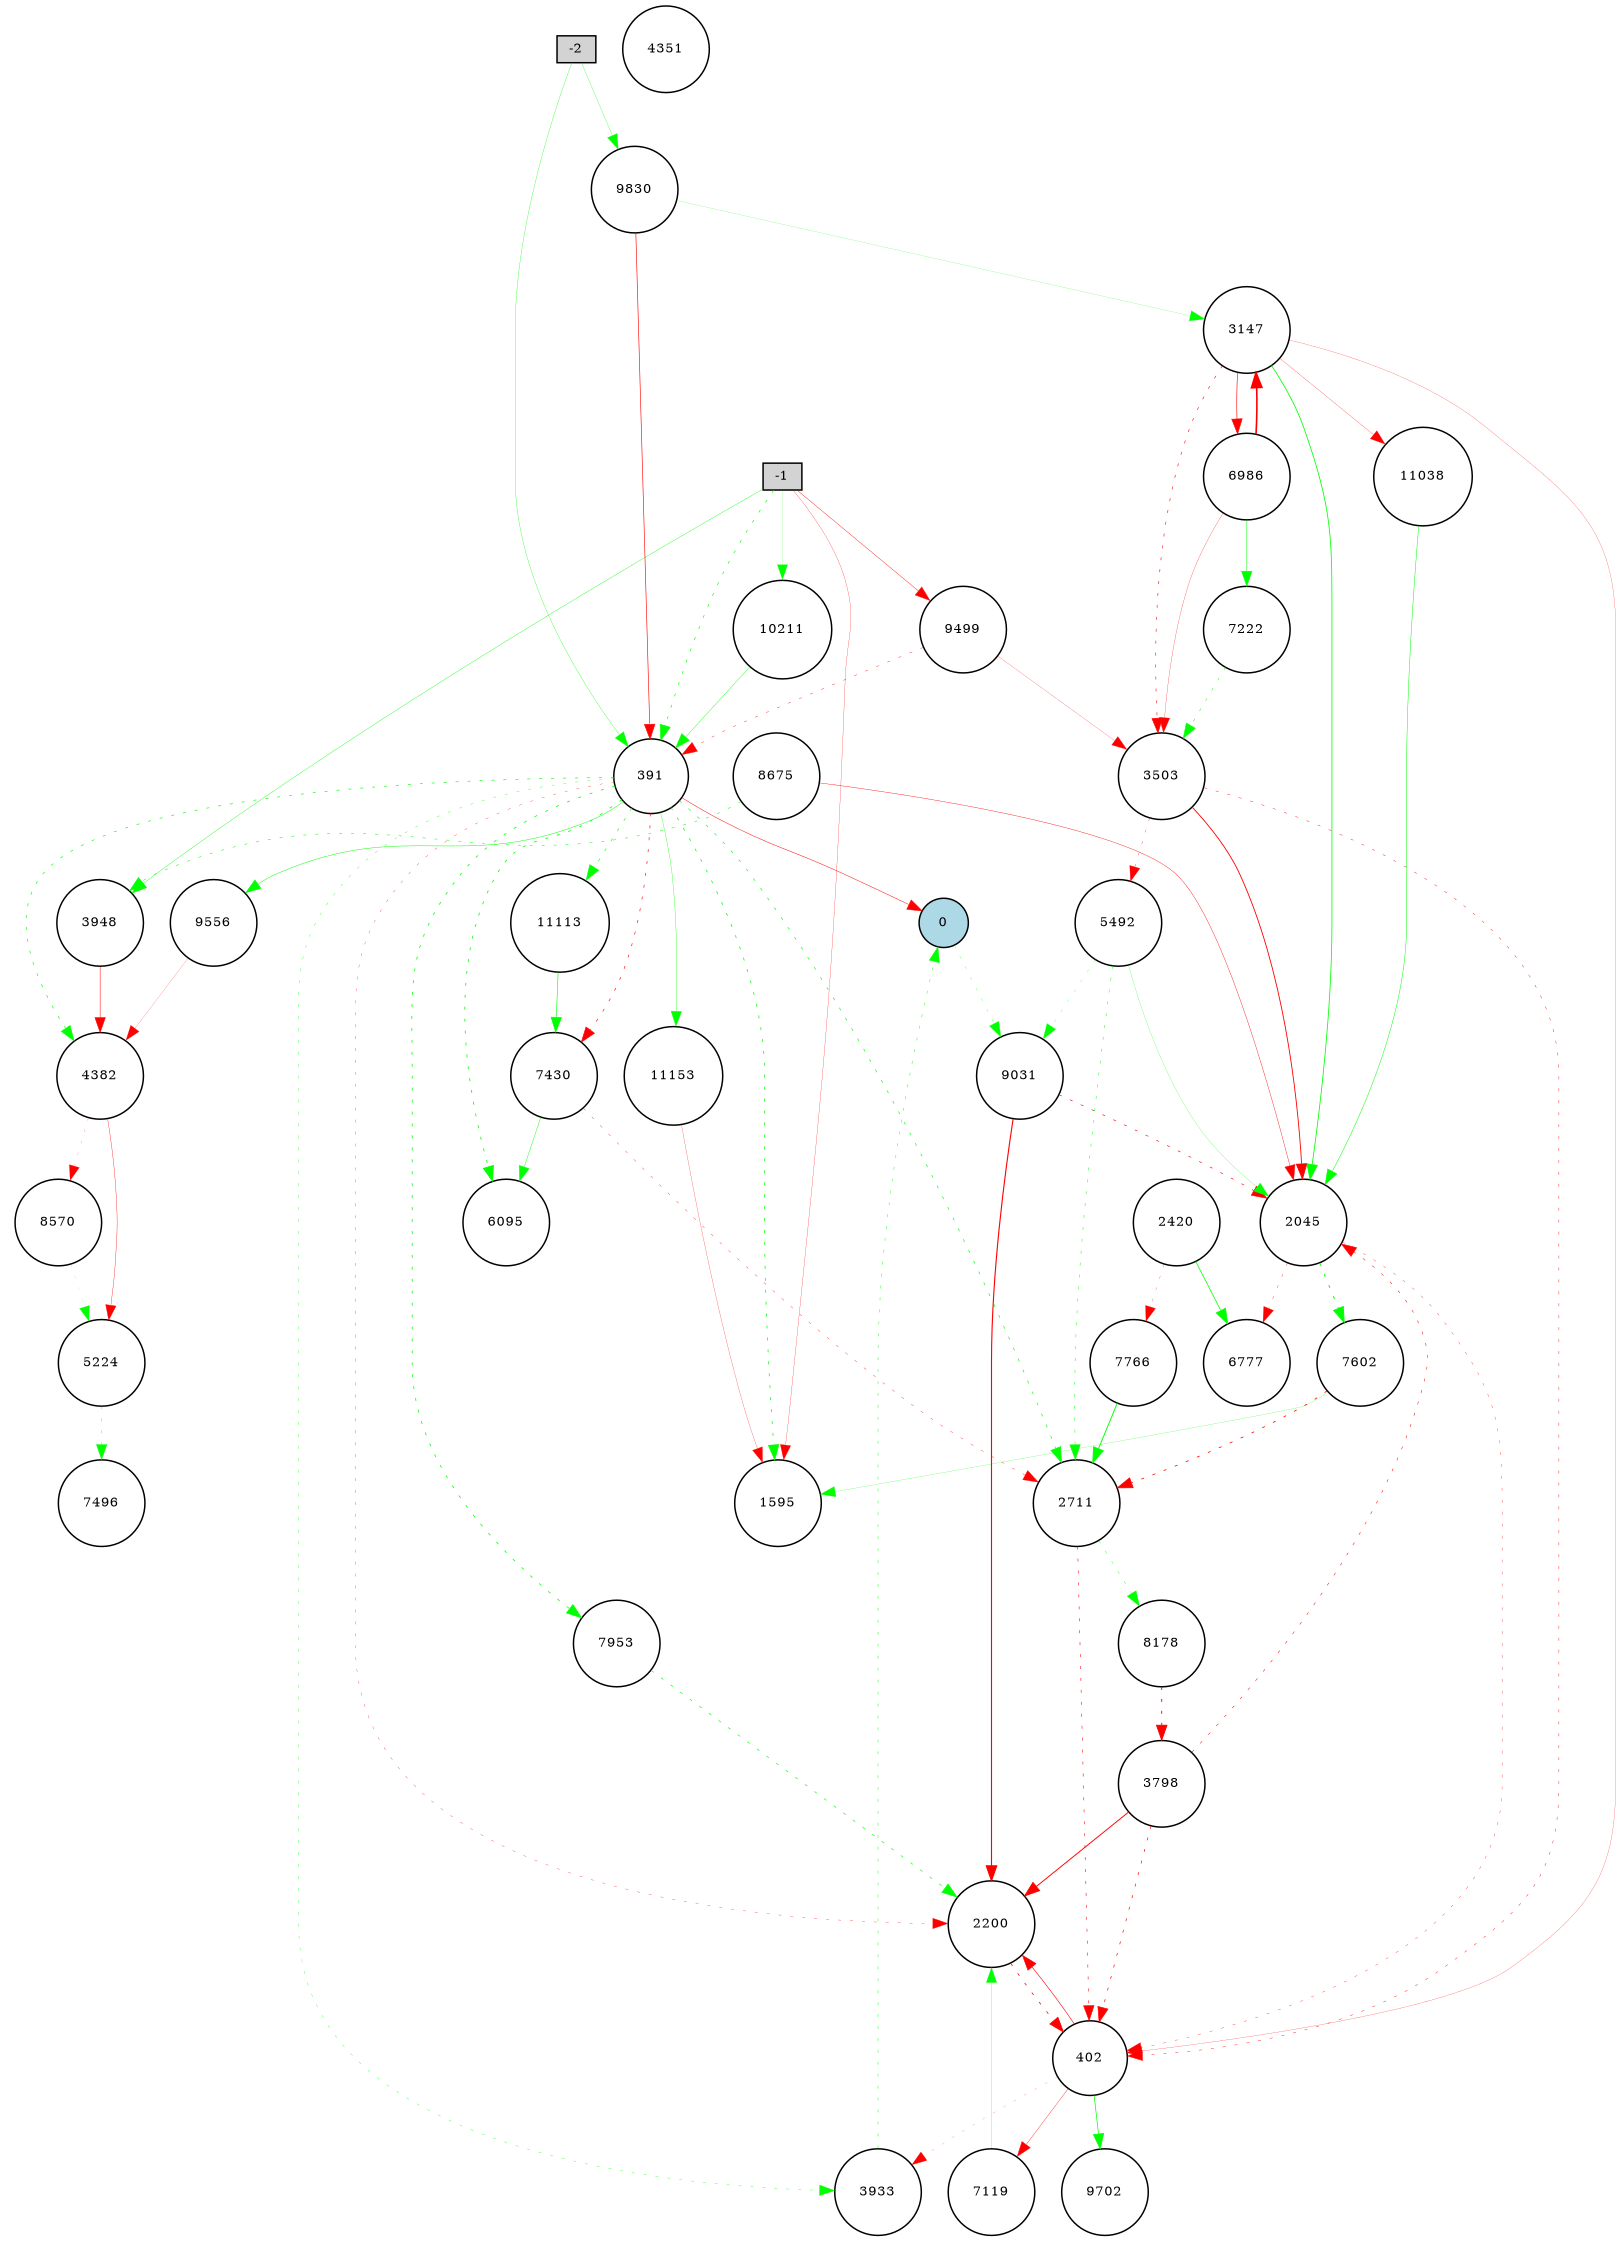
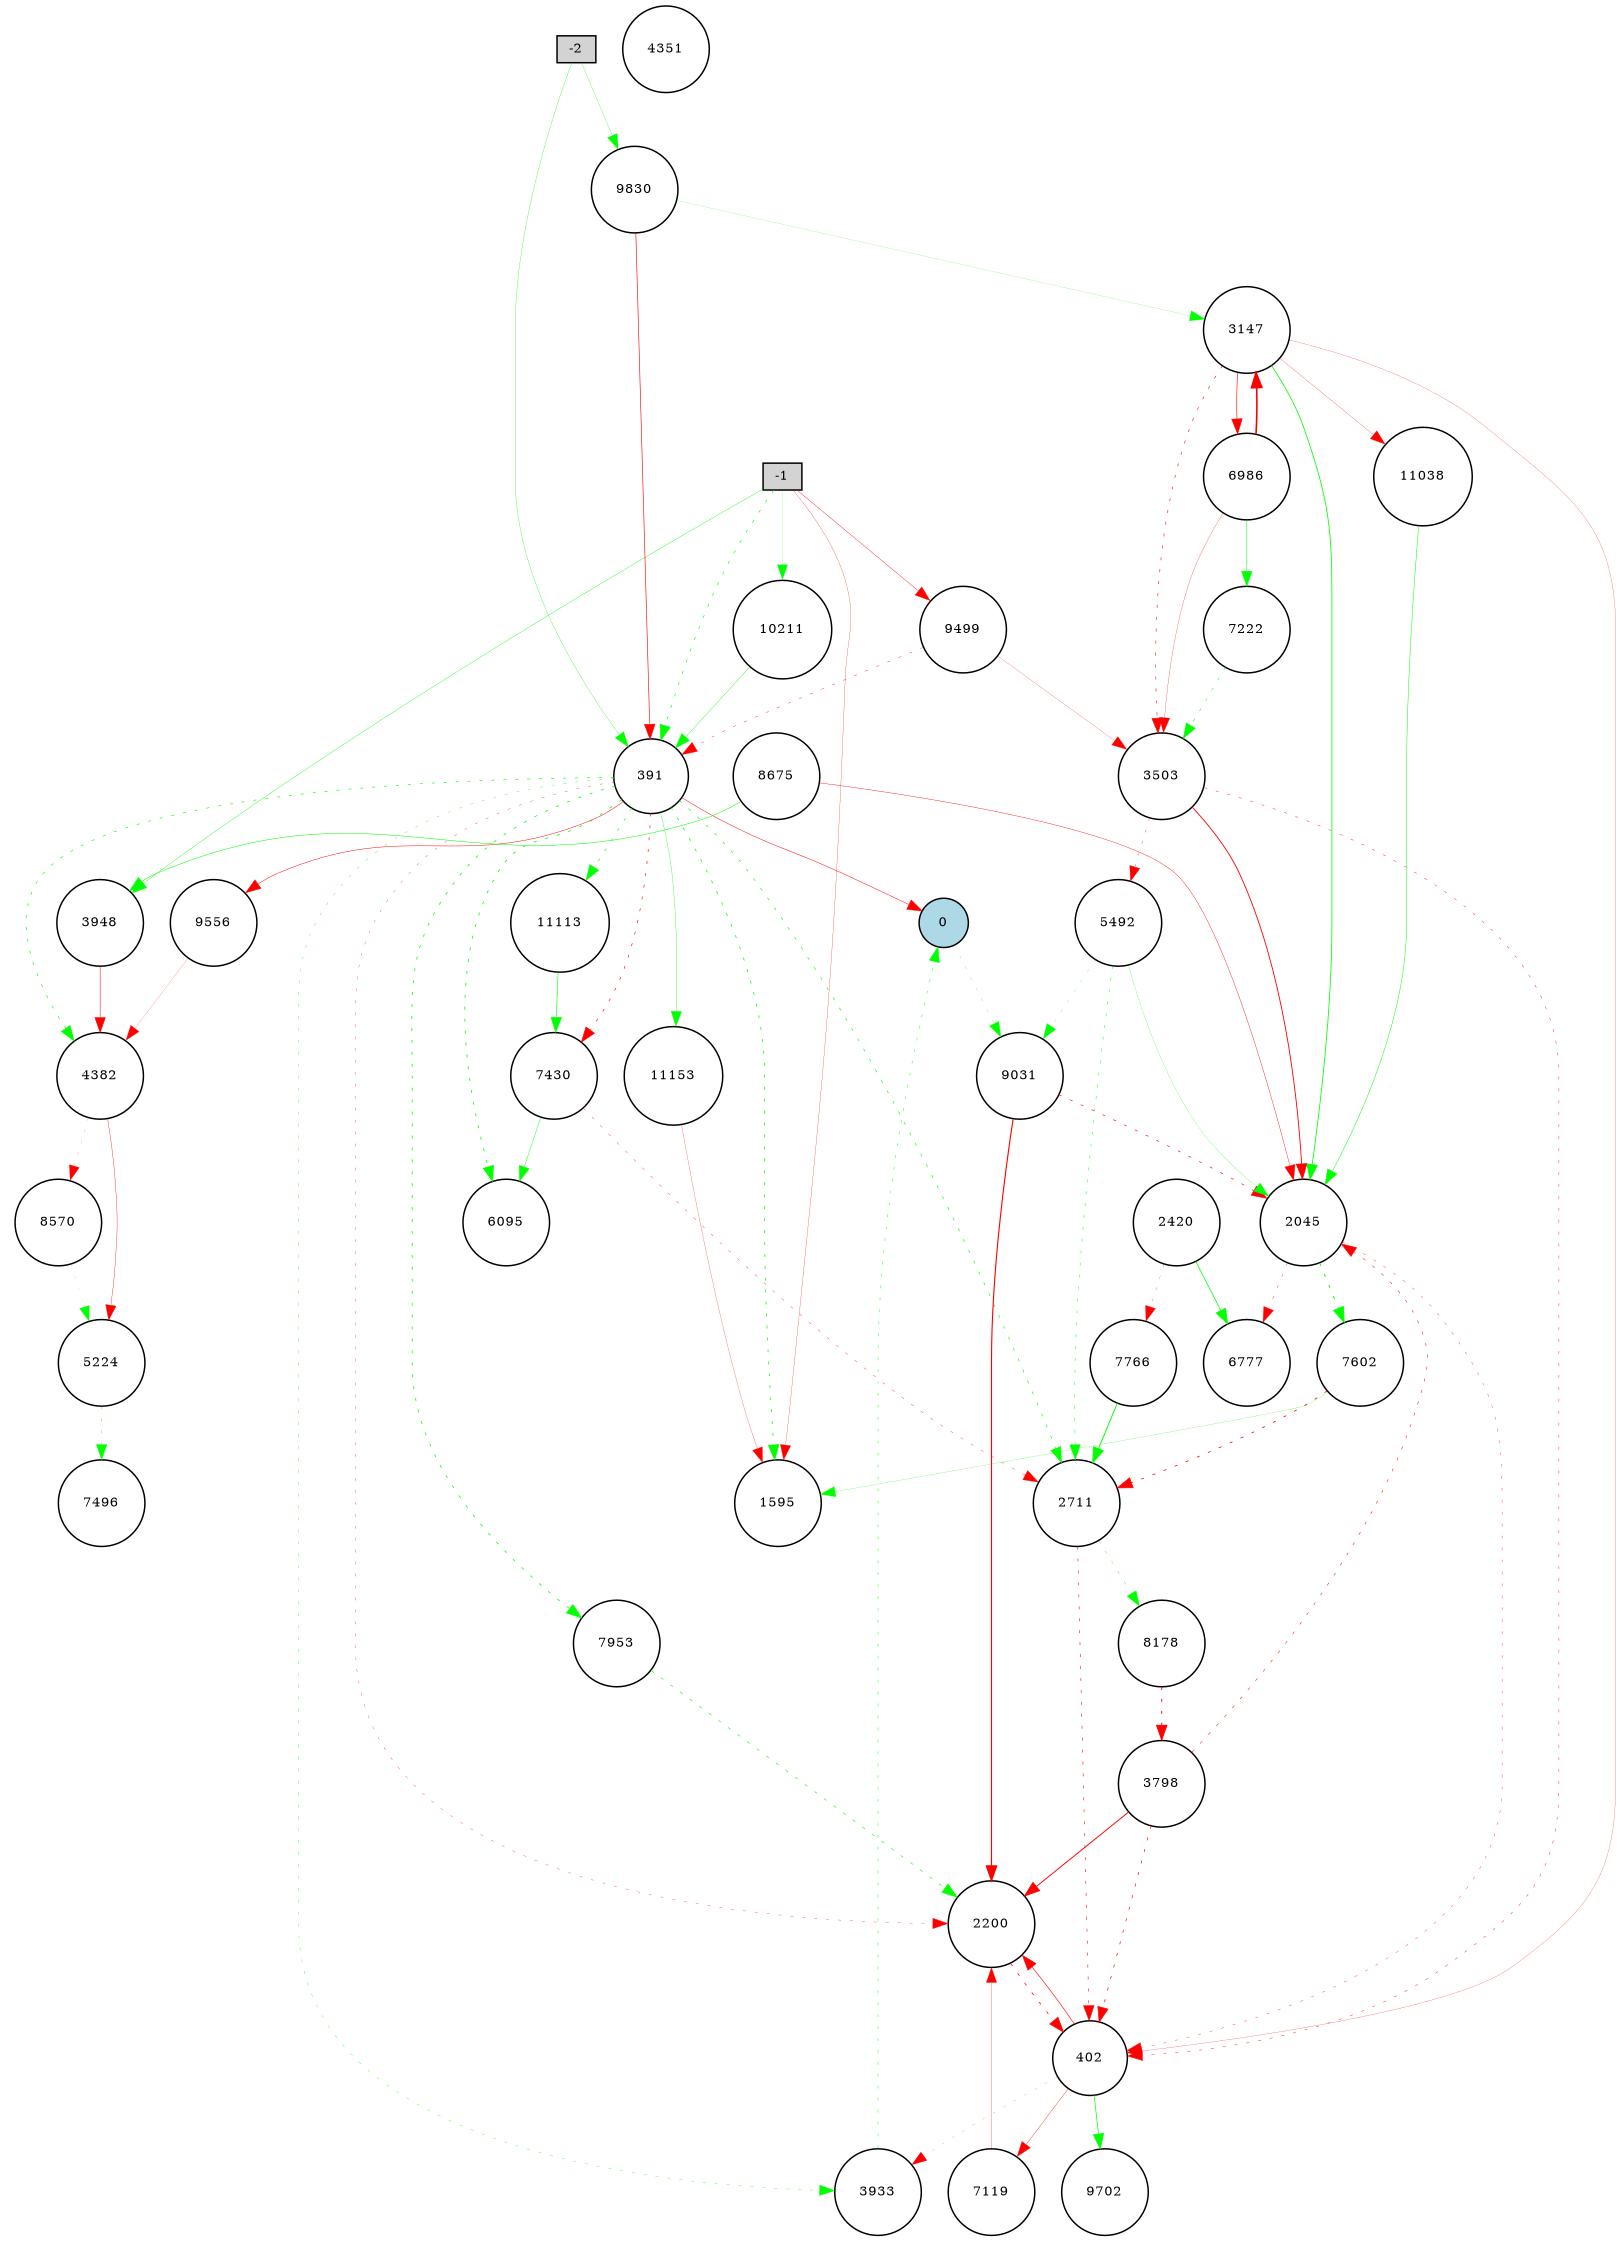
(380, 835) -> (380, 835)
(404, 846) -> (404, 846)
(992, 2066) -> (992, 2066)
